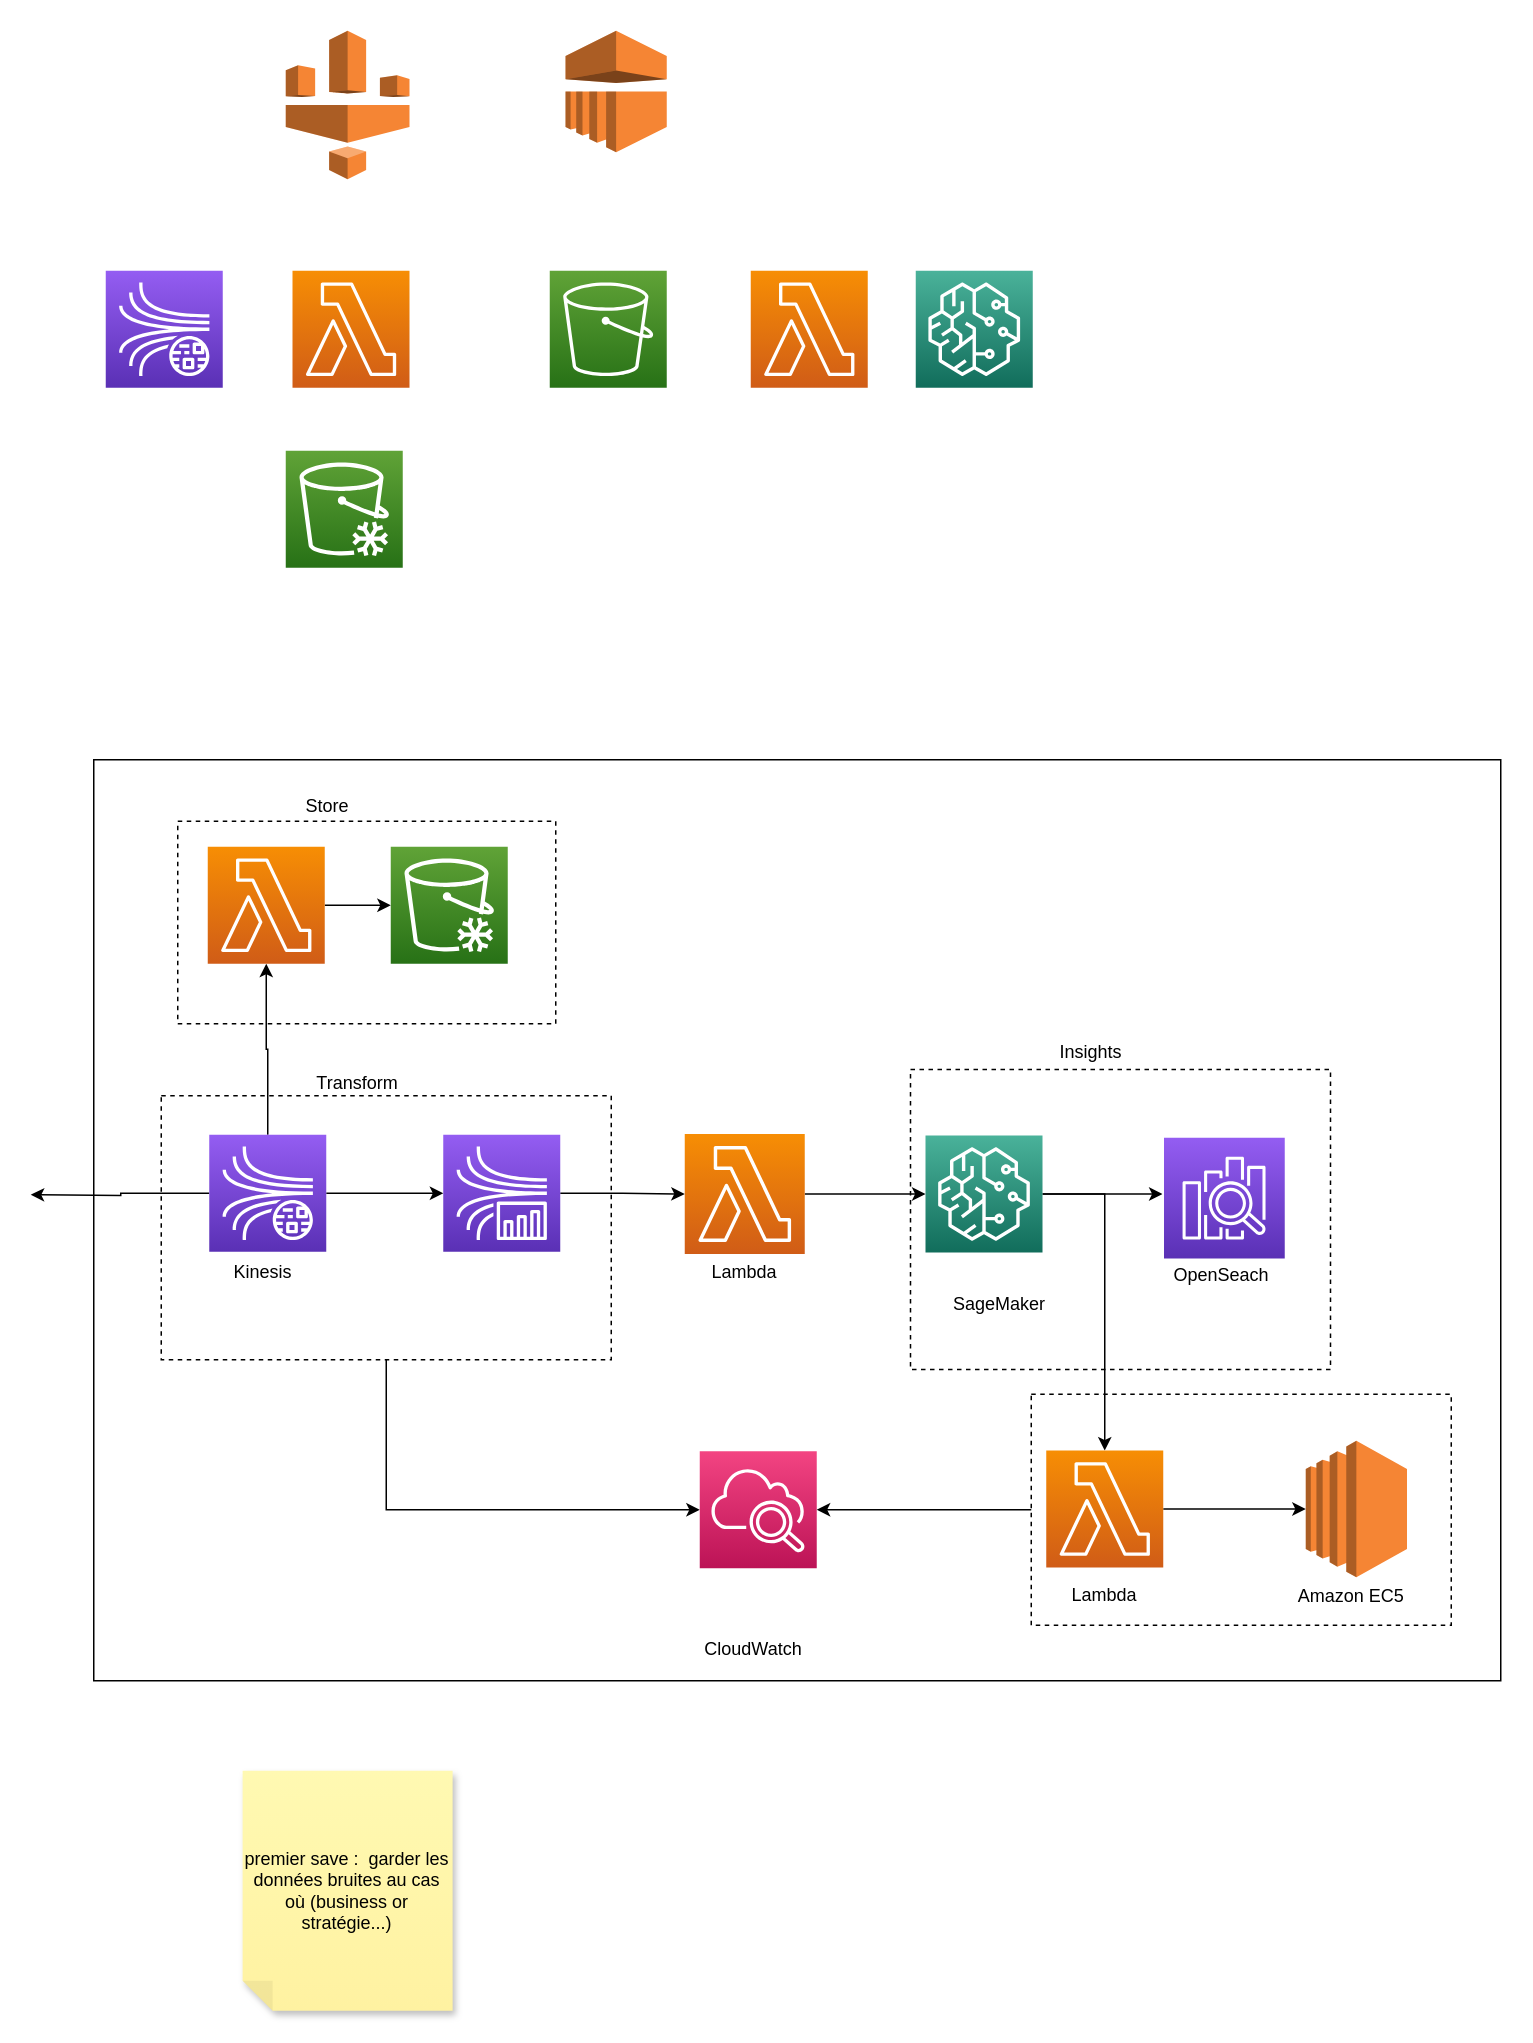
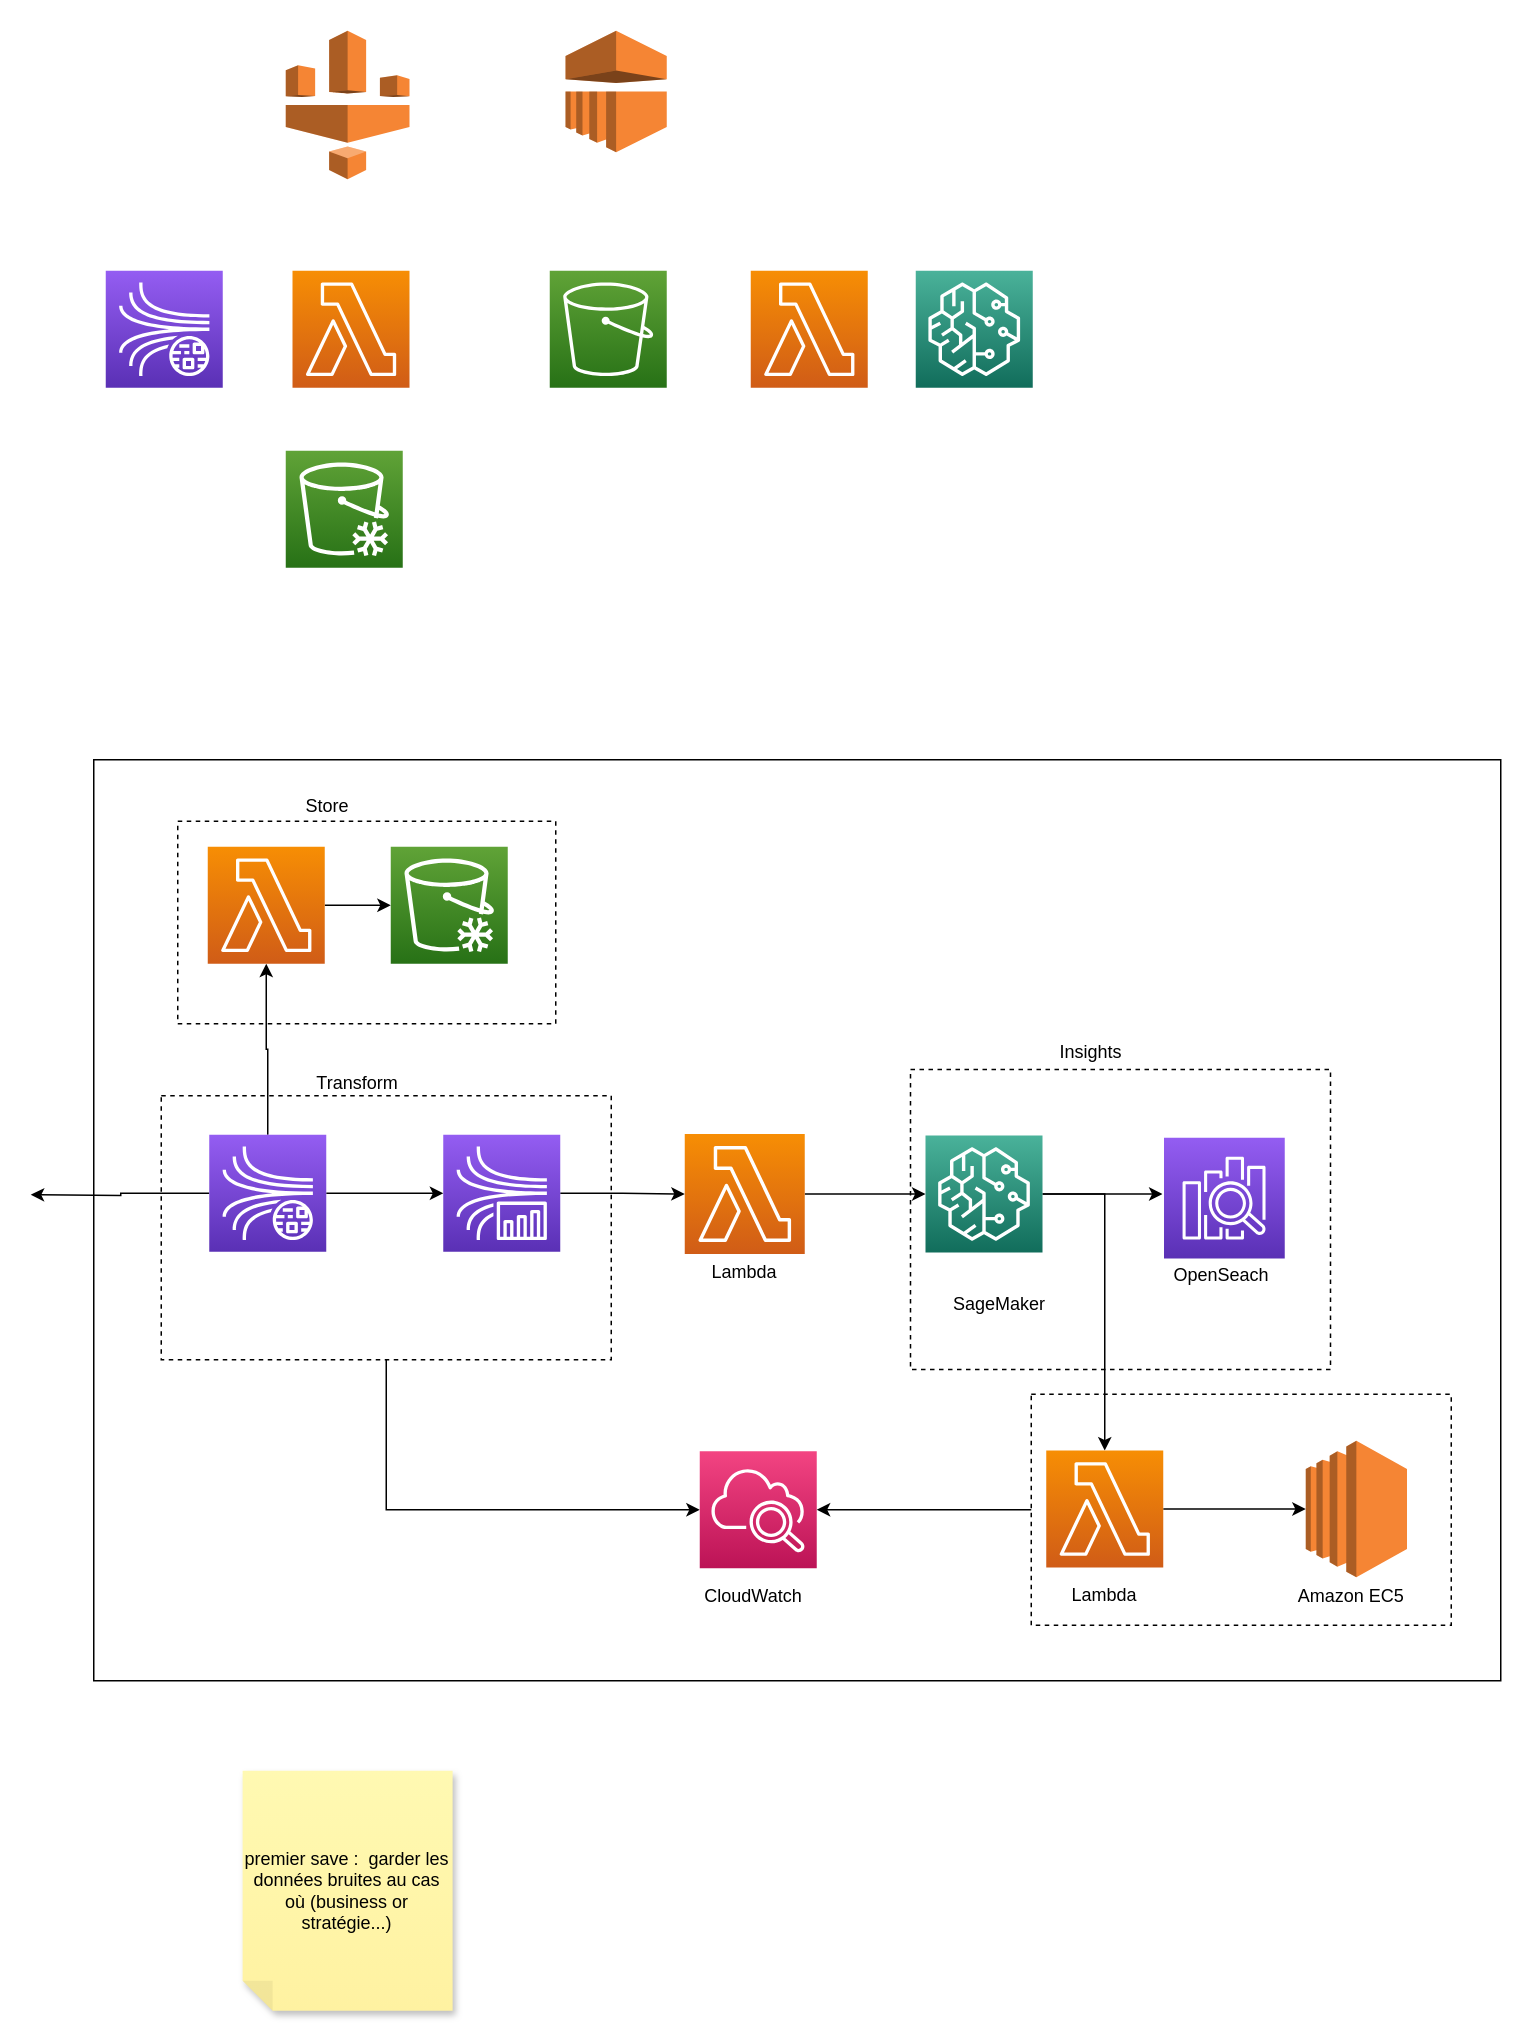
(263, 1273) -> none
(754, 1650) -> (754, 1597)
